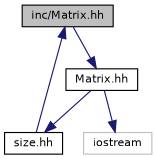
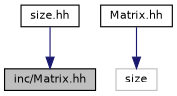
(82, 43) -> none
(72, 108) -> none
(118, 143) -> (137, 80)
